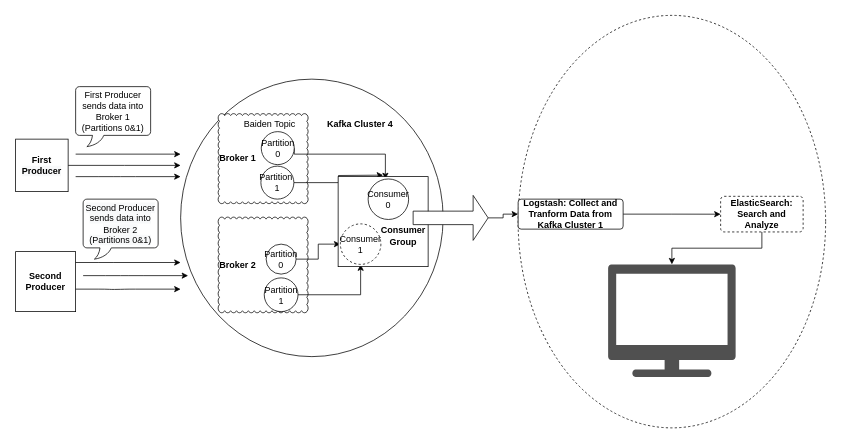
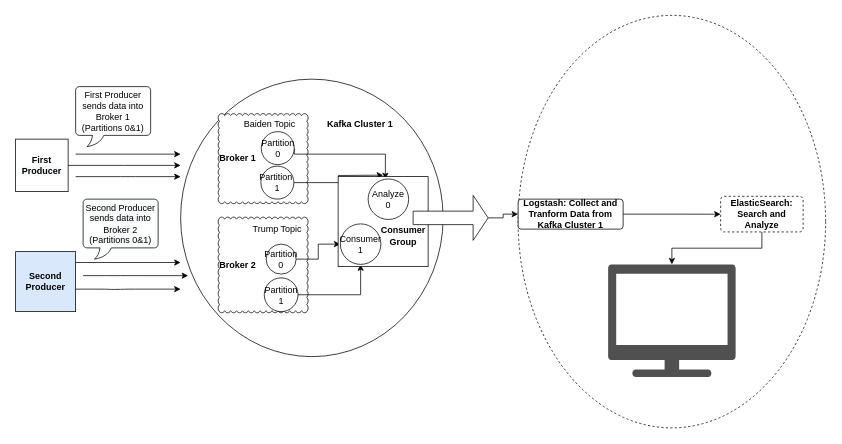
(360, 124) -> (360, 124)
(388, 199) -> (388, 199)
none -> (277, 229)
(360, 244) -> (360, 244)
(45, 282) -> (45, 282)
